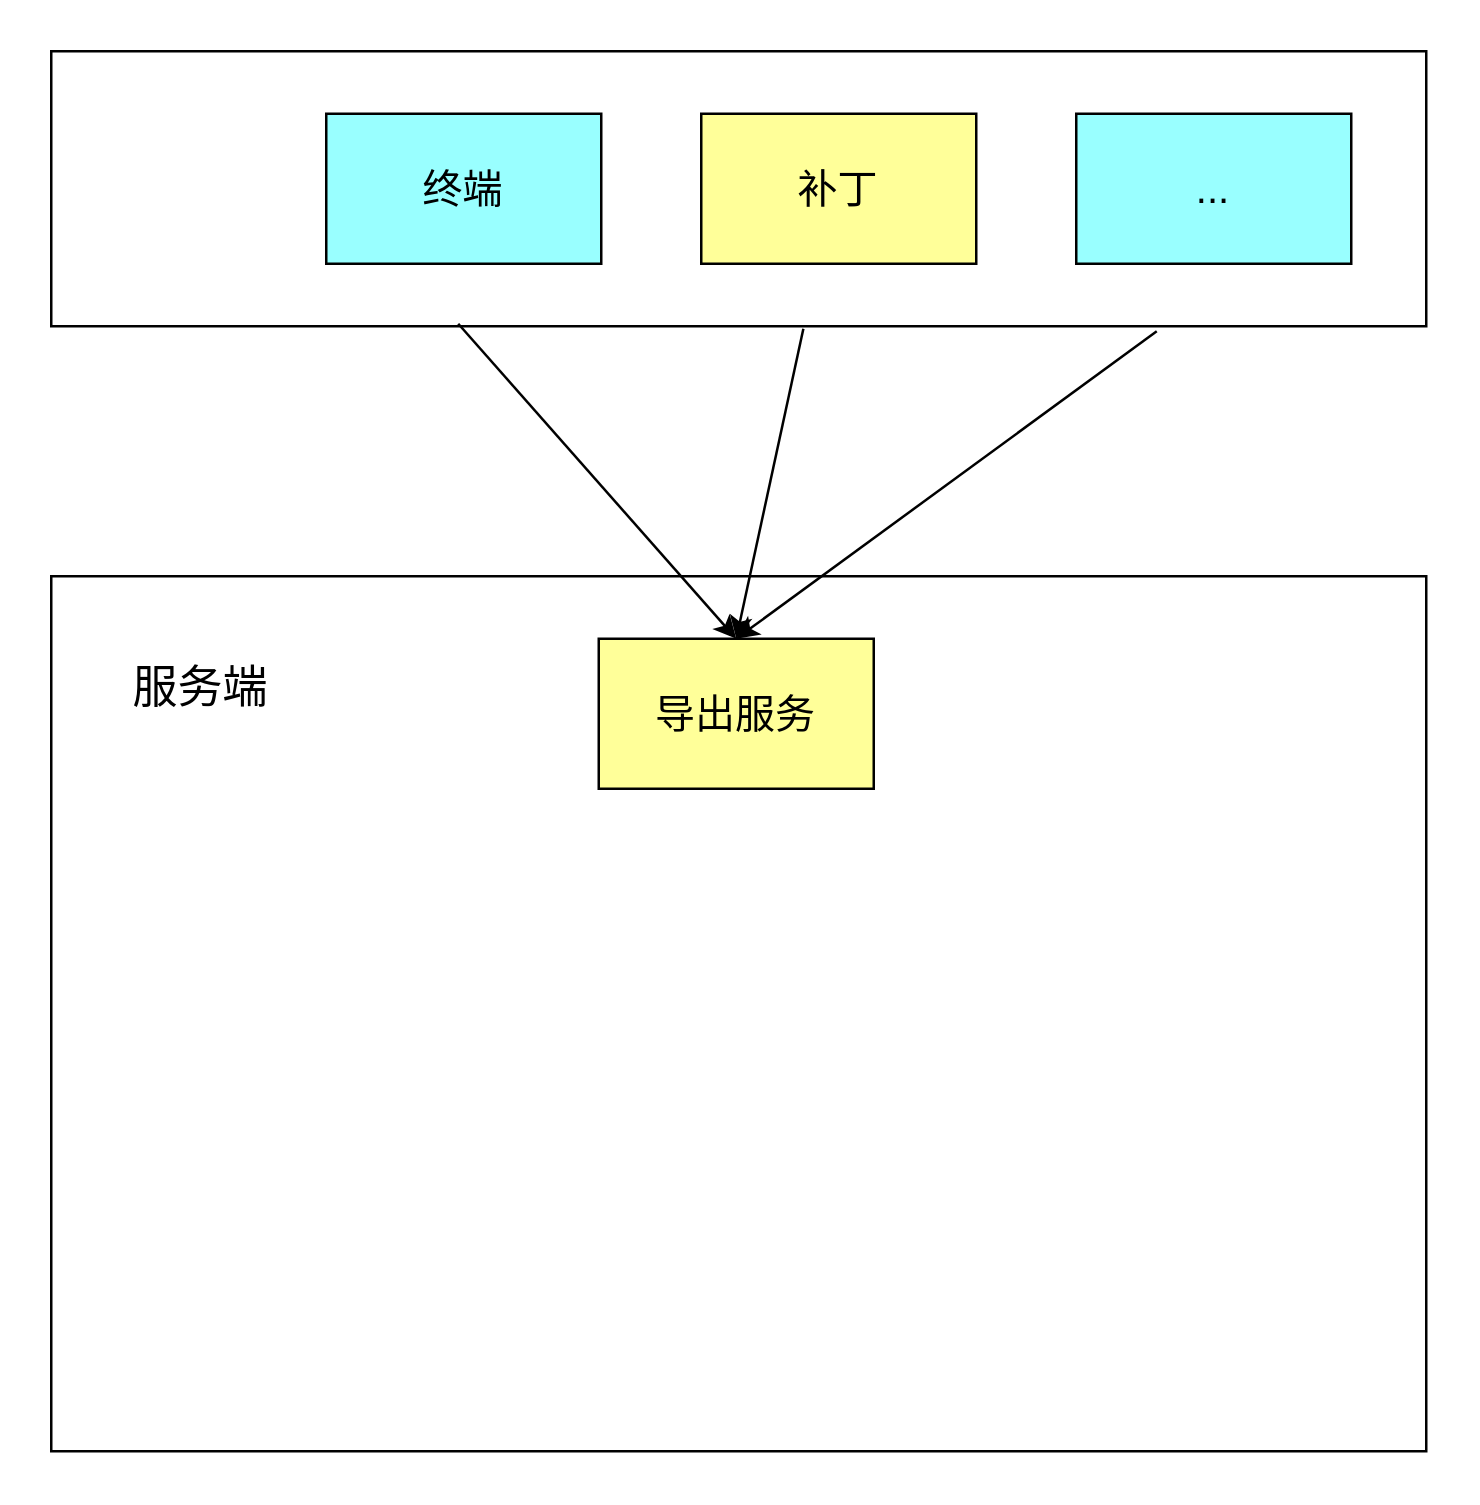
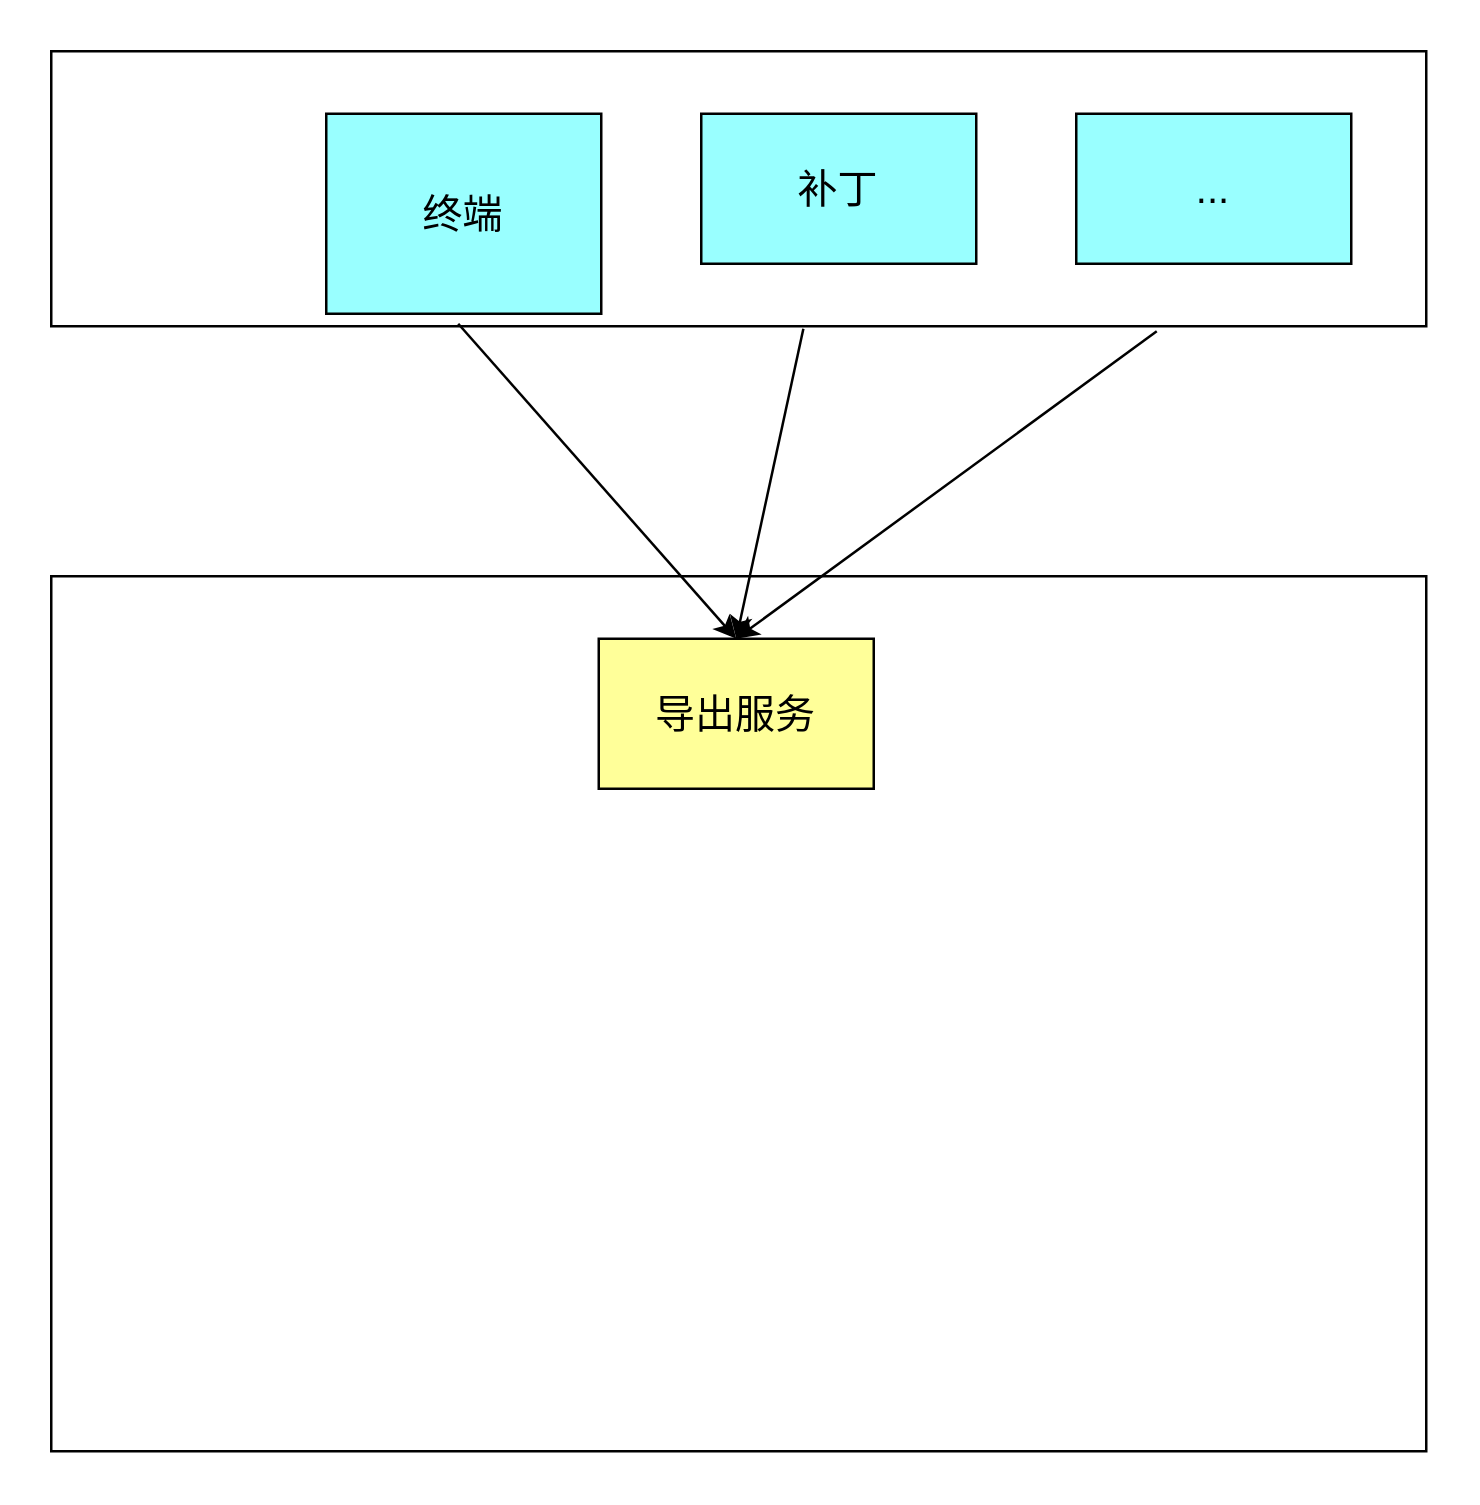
(464, 189) -> (464, 214)
(839, 189) -> (839, 189)
(201, 689) -> none
